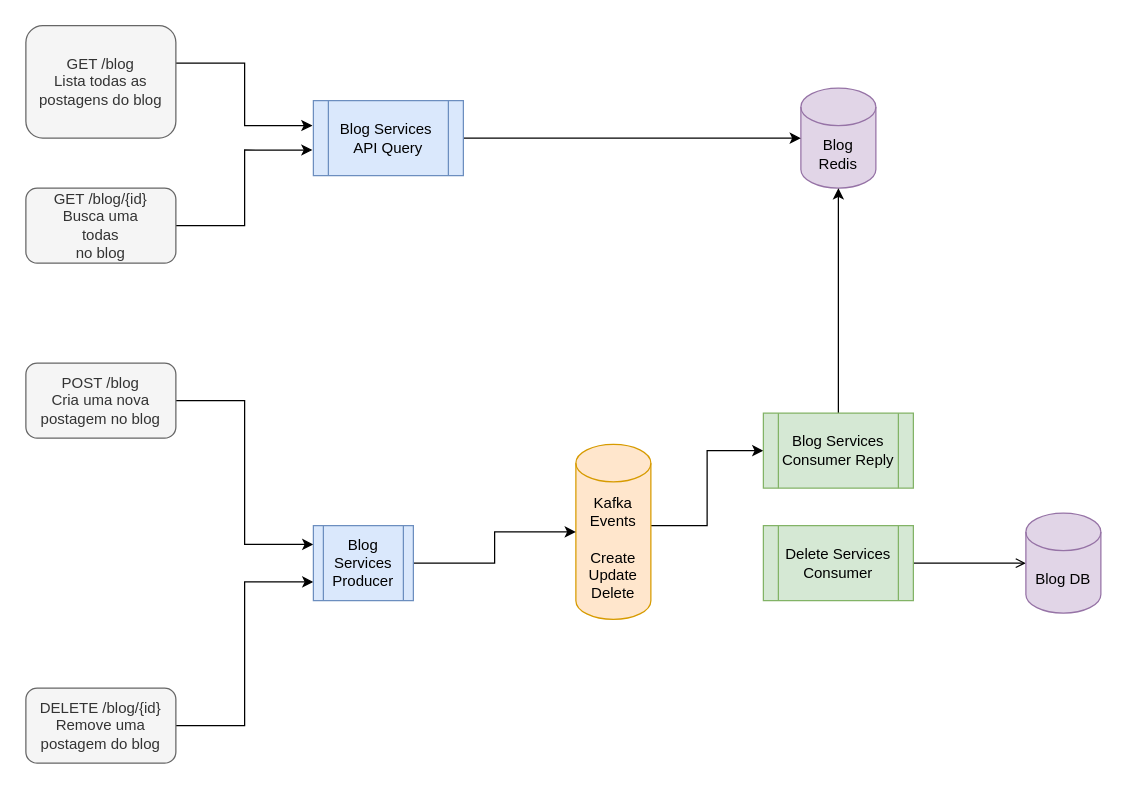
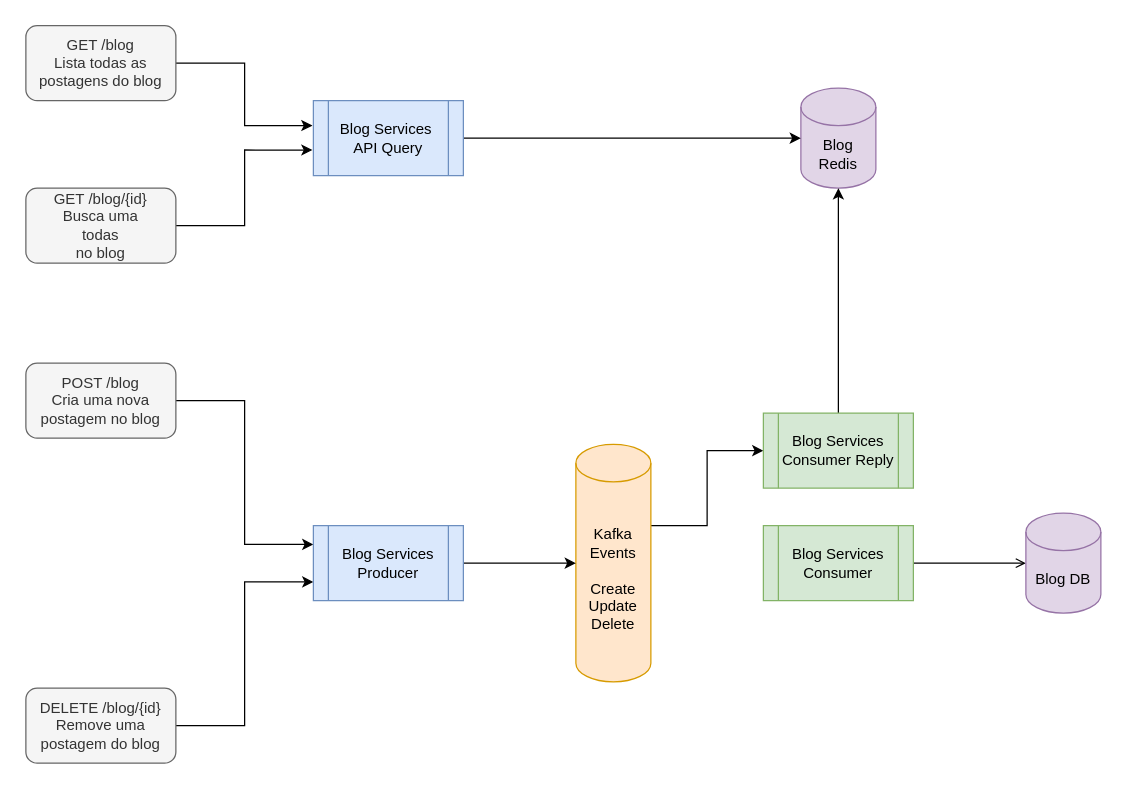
(101, 82) -> (101, 63)
(613, 532) -> (613, 563)
(363, 563) -> (388, 563)
(838, 563) -> (838, 563)
